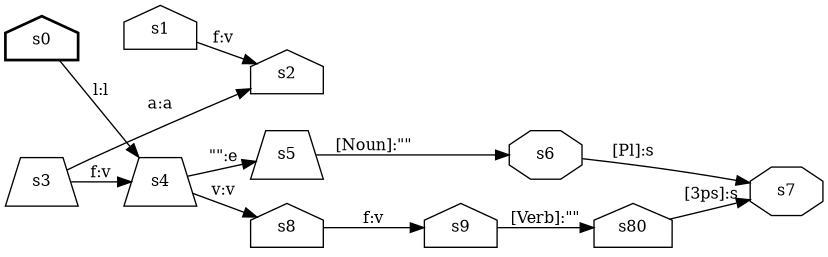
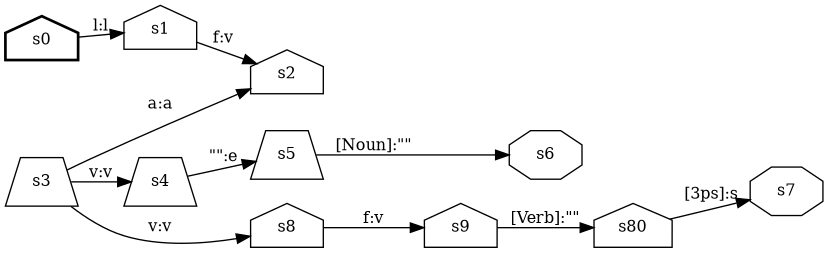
(95, 103) -> (94, 36)
(659, 168) -> none
(101, 173) -> (101, 173)
(219, 203) -> (150, 241)
